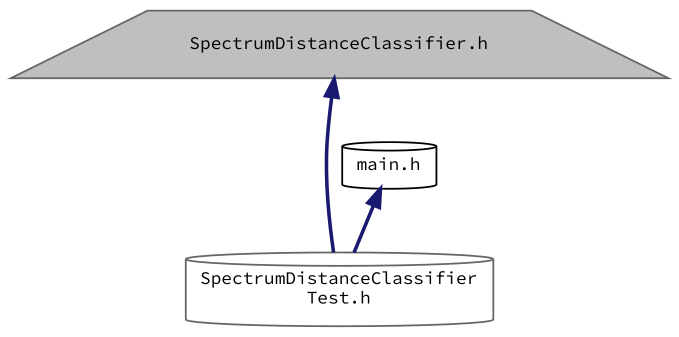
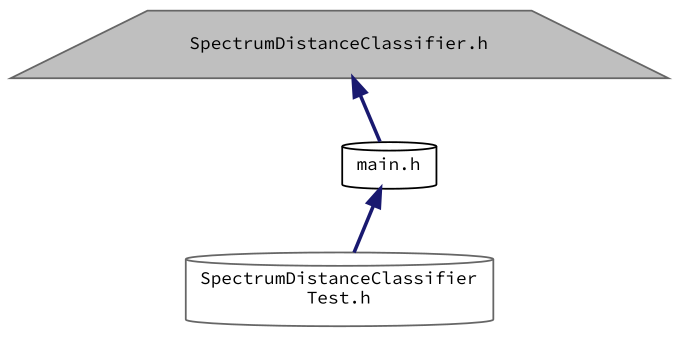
(327, 175) -> (370, 118)
